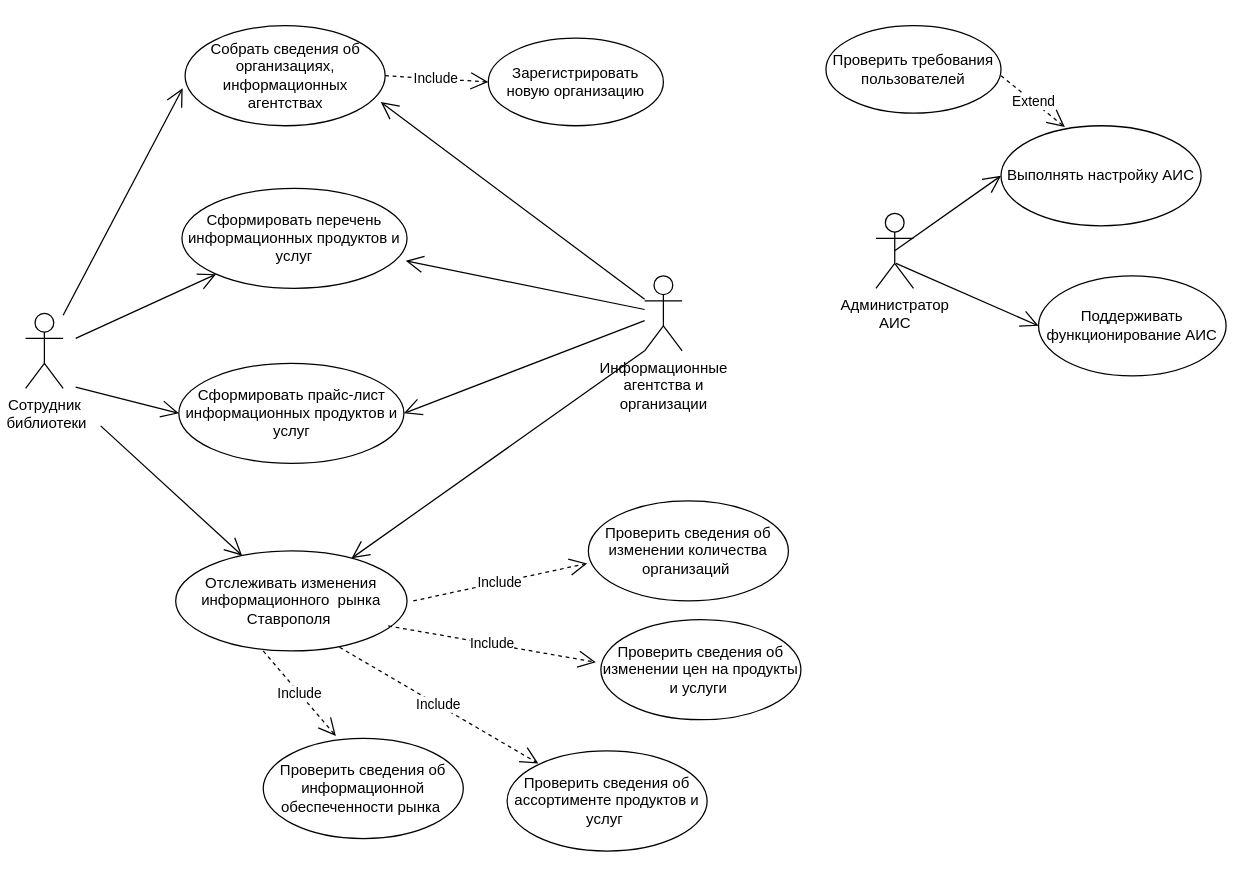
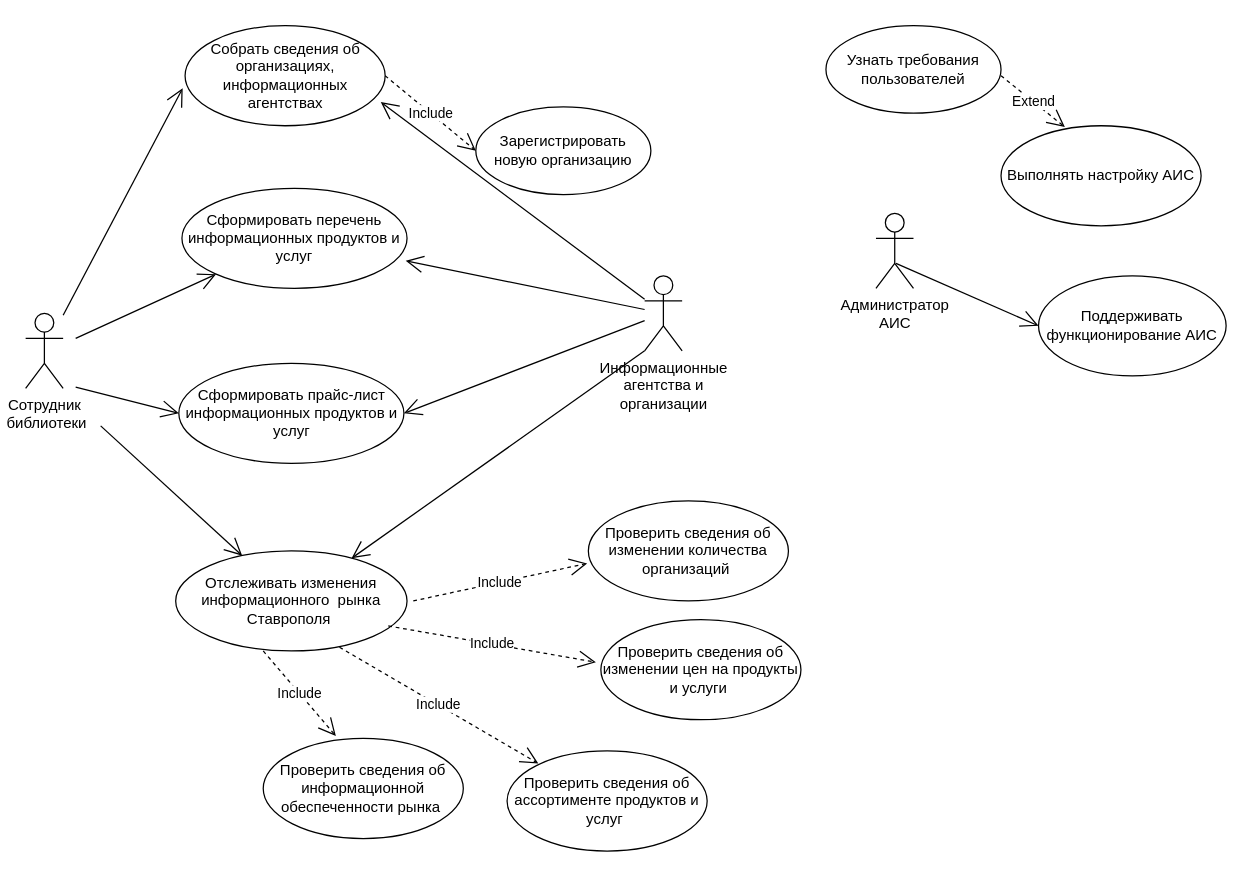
(913, 69) -> (913, 69)
(576, 82) -> (563, 151)
(948, 213) -> none
